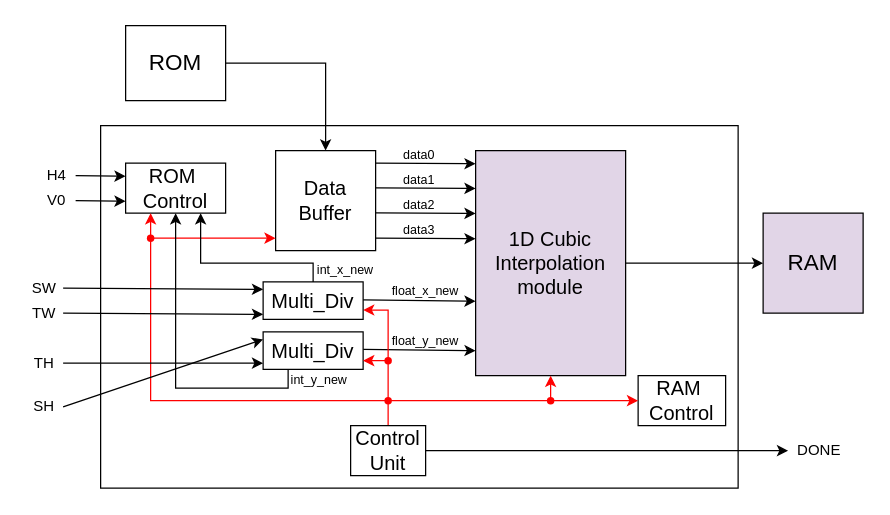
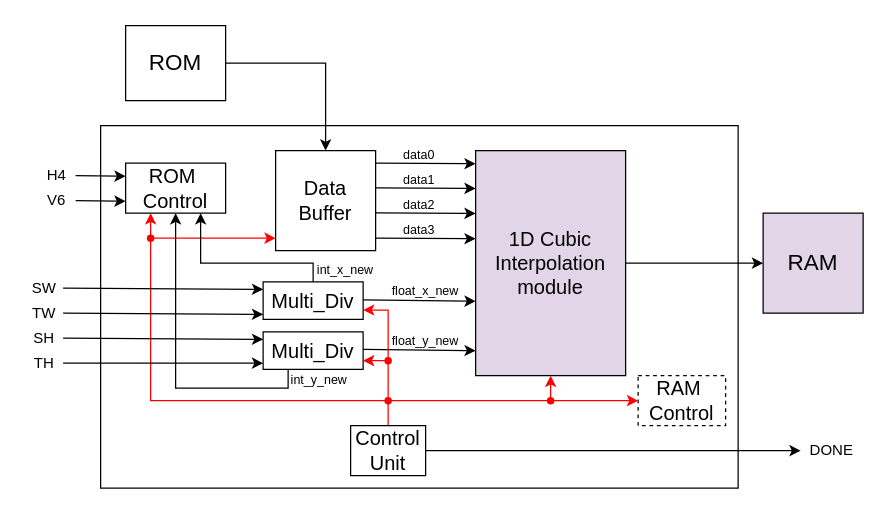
(57, 201) -> (57, 201)
(682, 401) -> (682, 401)
(44, 407) -> (44, 338)
(819, 451) -> (832, 451)
